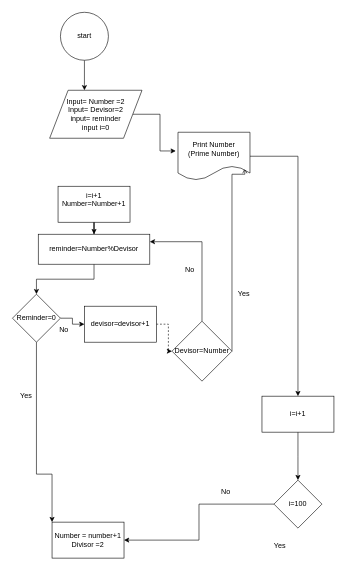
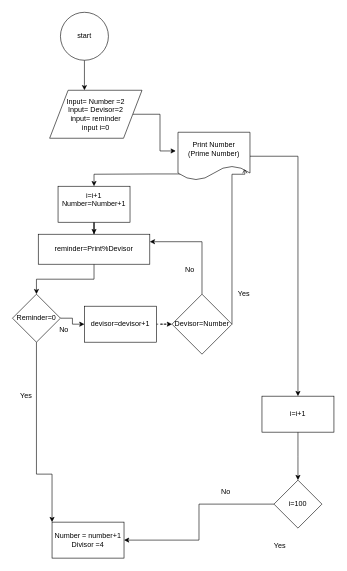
none -> (94, 176)
(94, 249) -> (94, 249)
(202, 351) -> (202, 324)
(88, 540) -> (88, 540)
